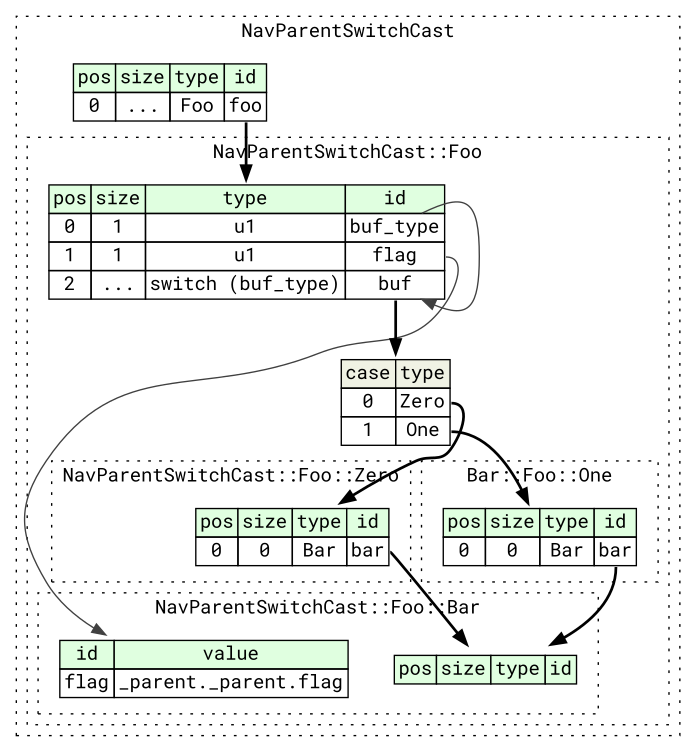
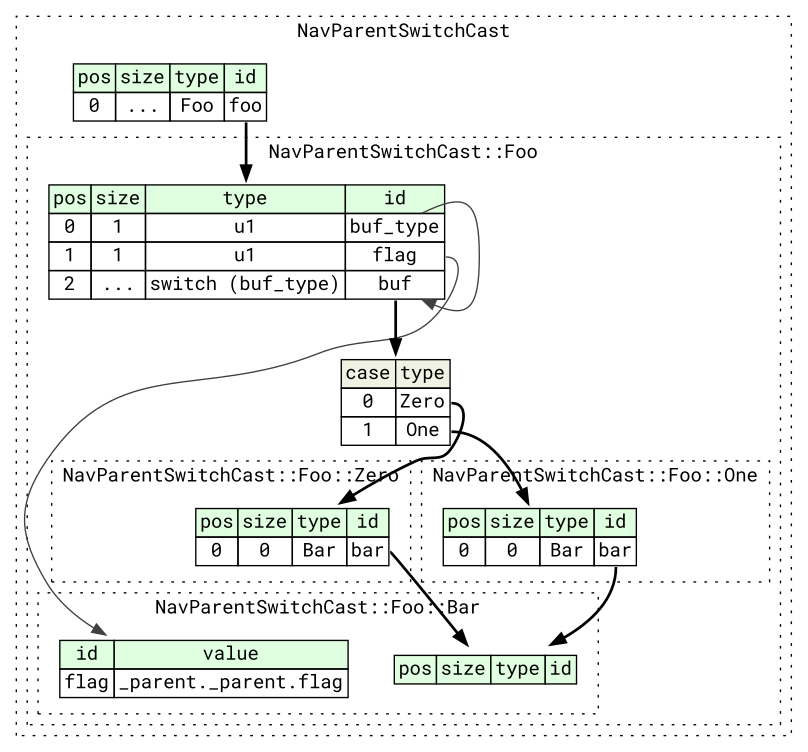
(540, 477) -> (596, 477)
